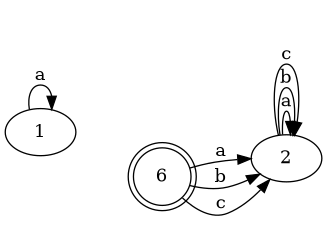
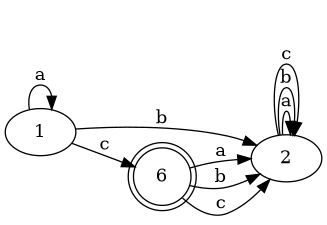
none -> (161, 128)
none -> (97, 153)
